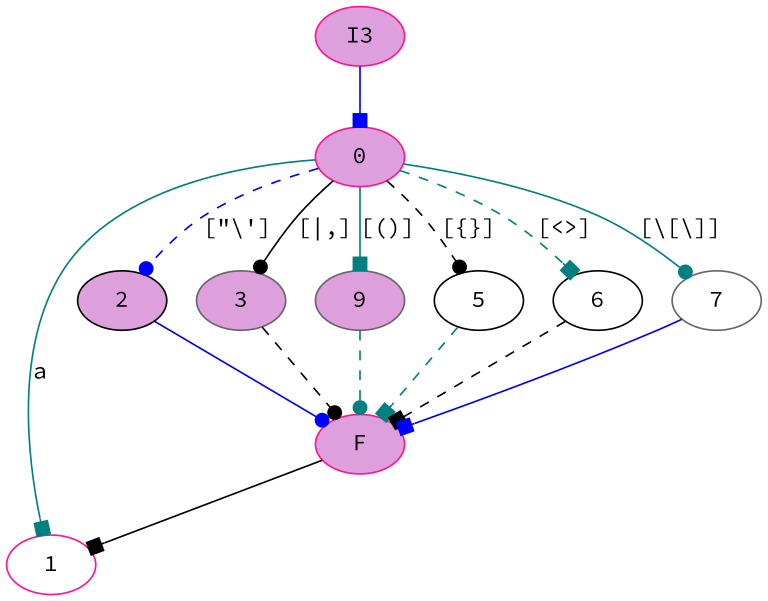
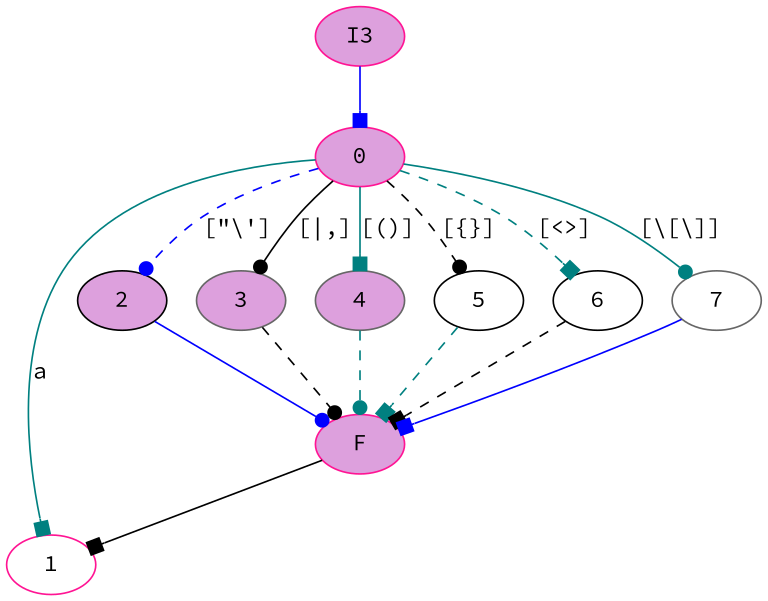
(360, 301) -> (360, 301)
